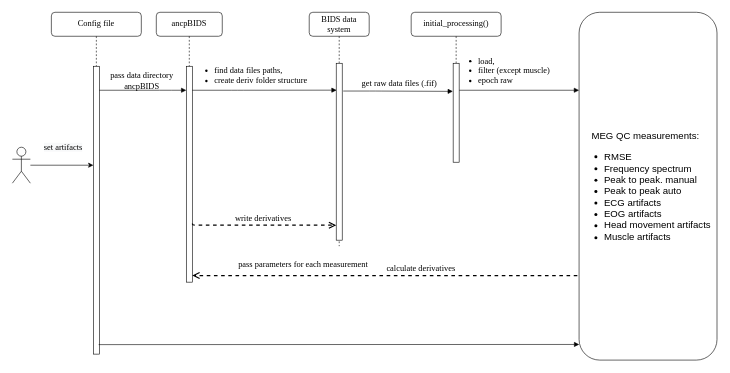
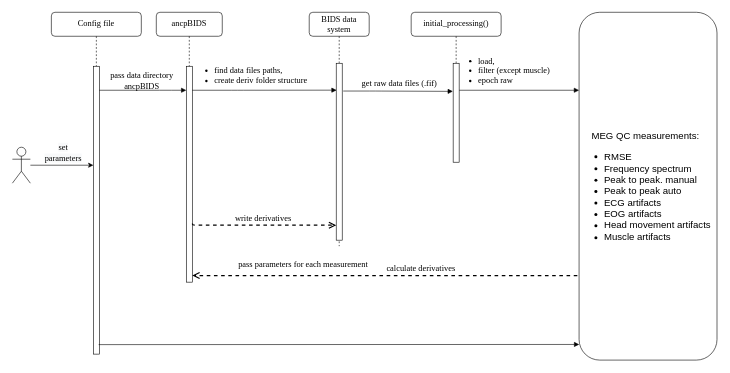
(63, 153) -> (63, 153)
